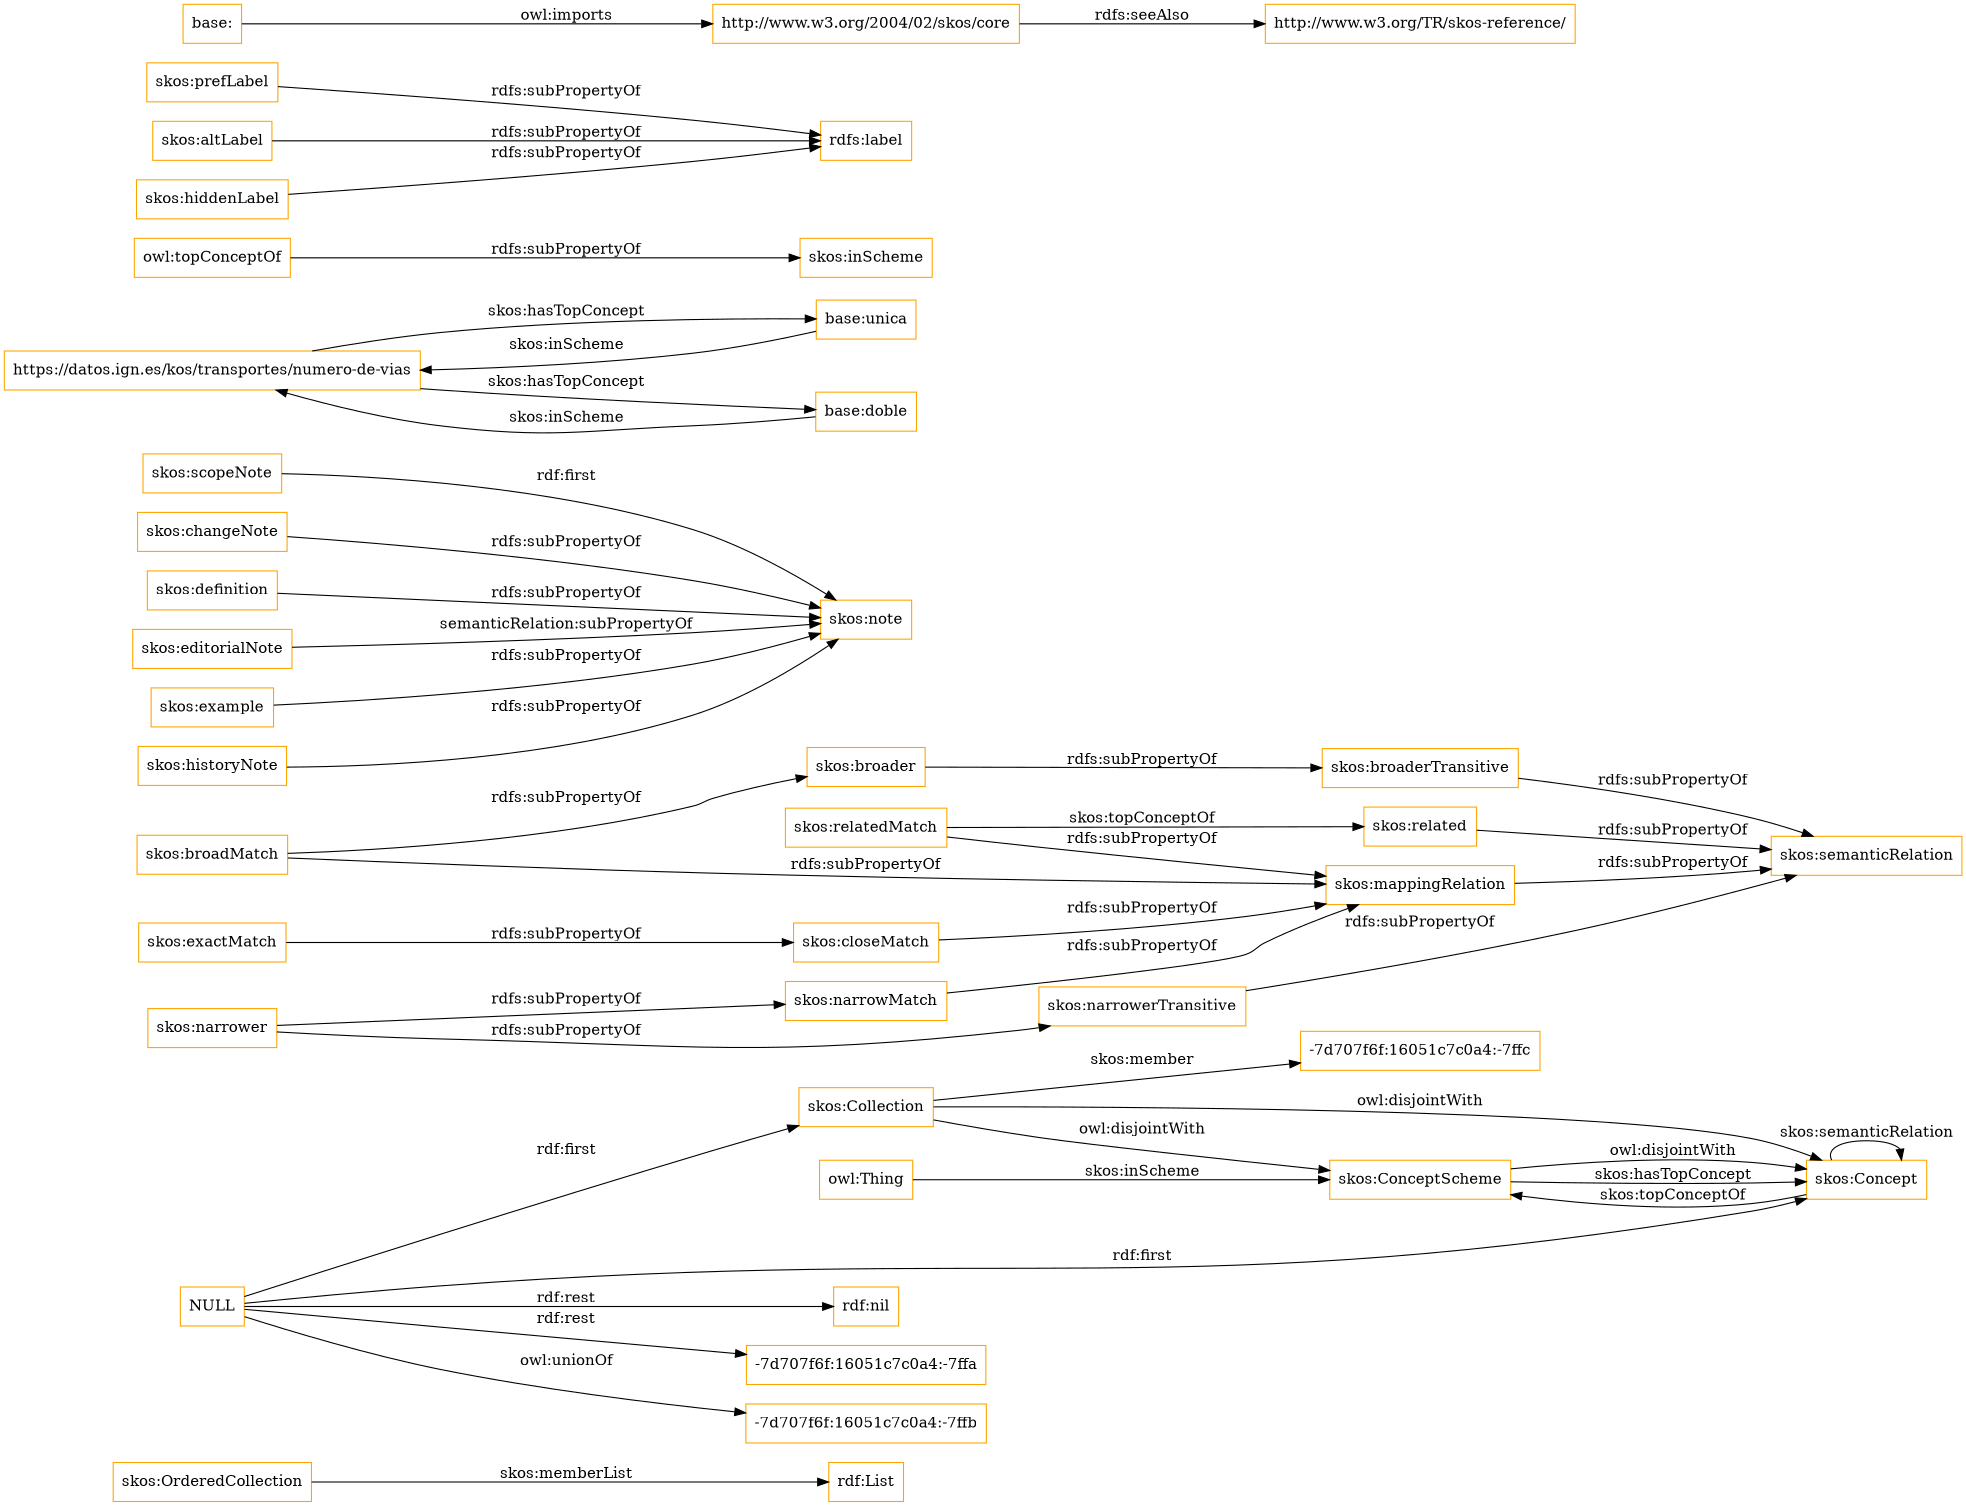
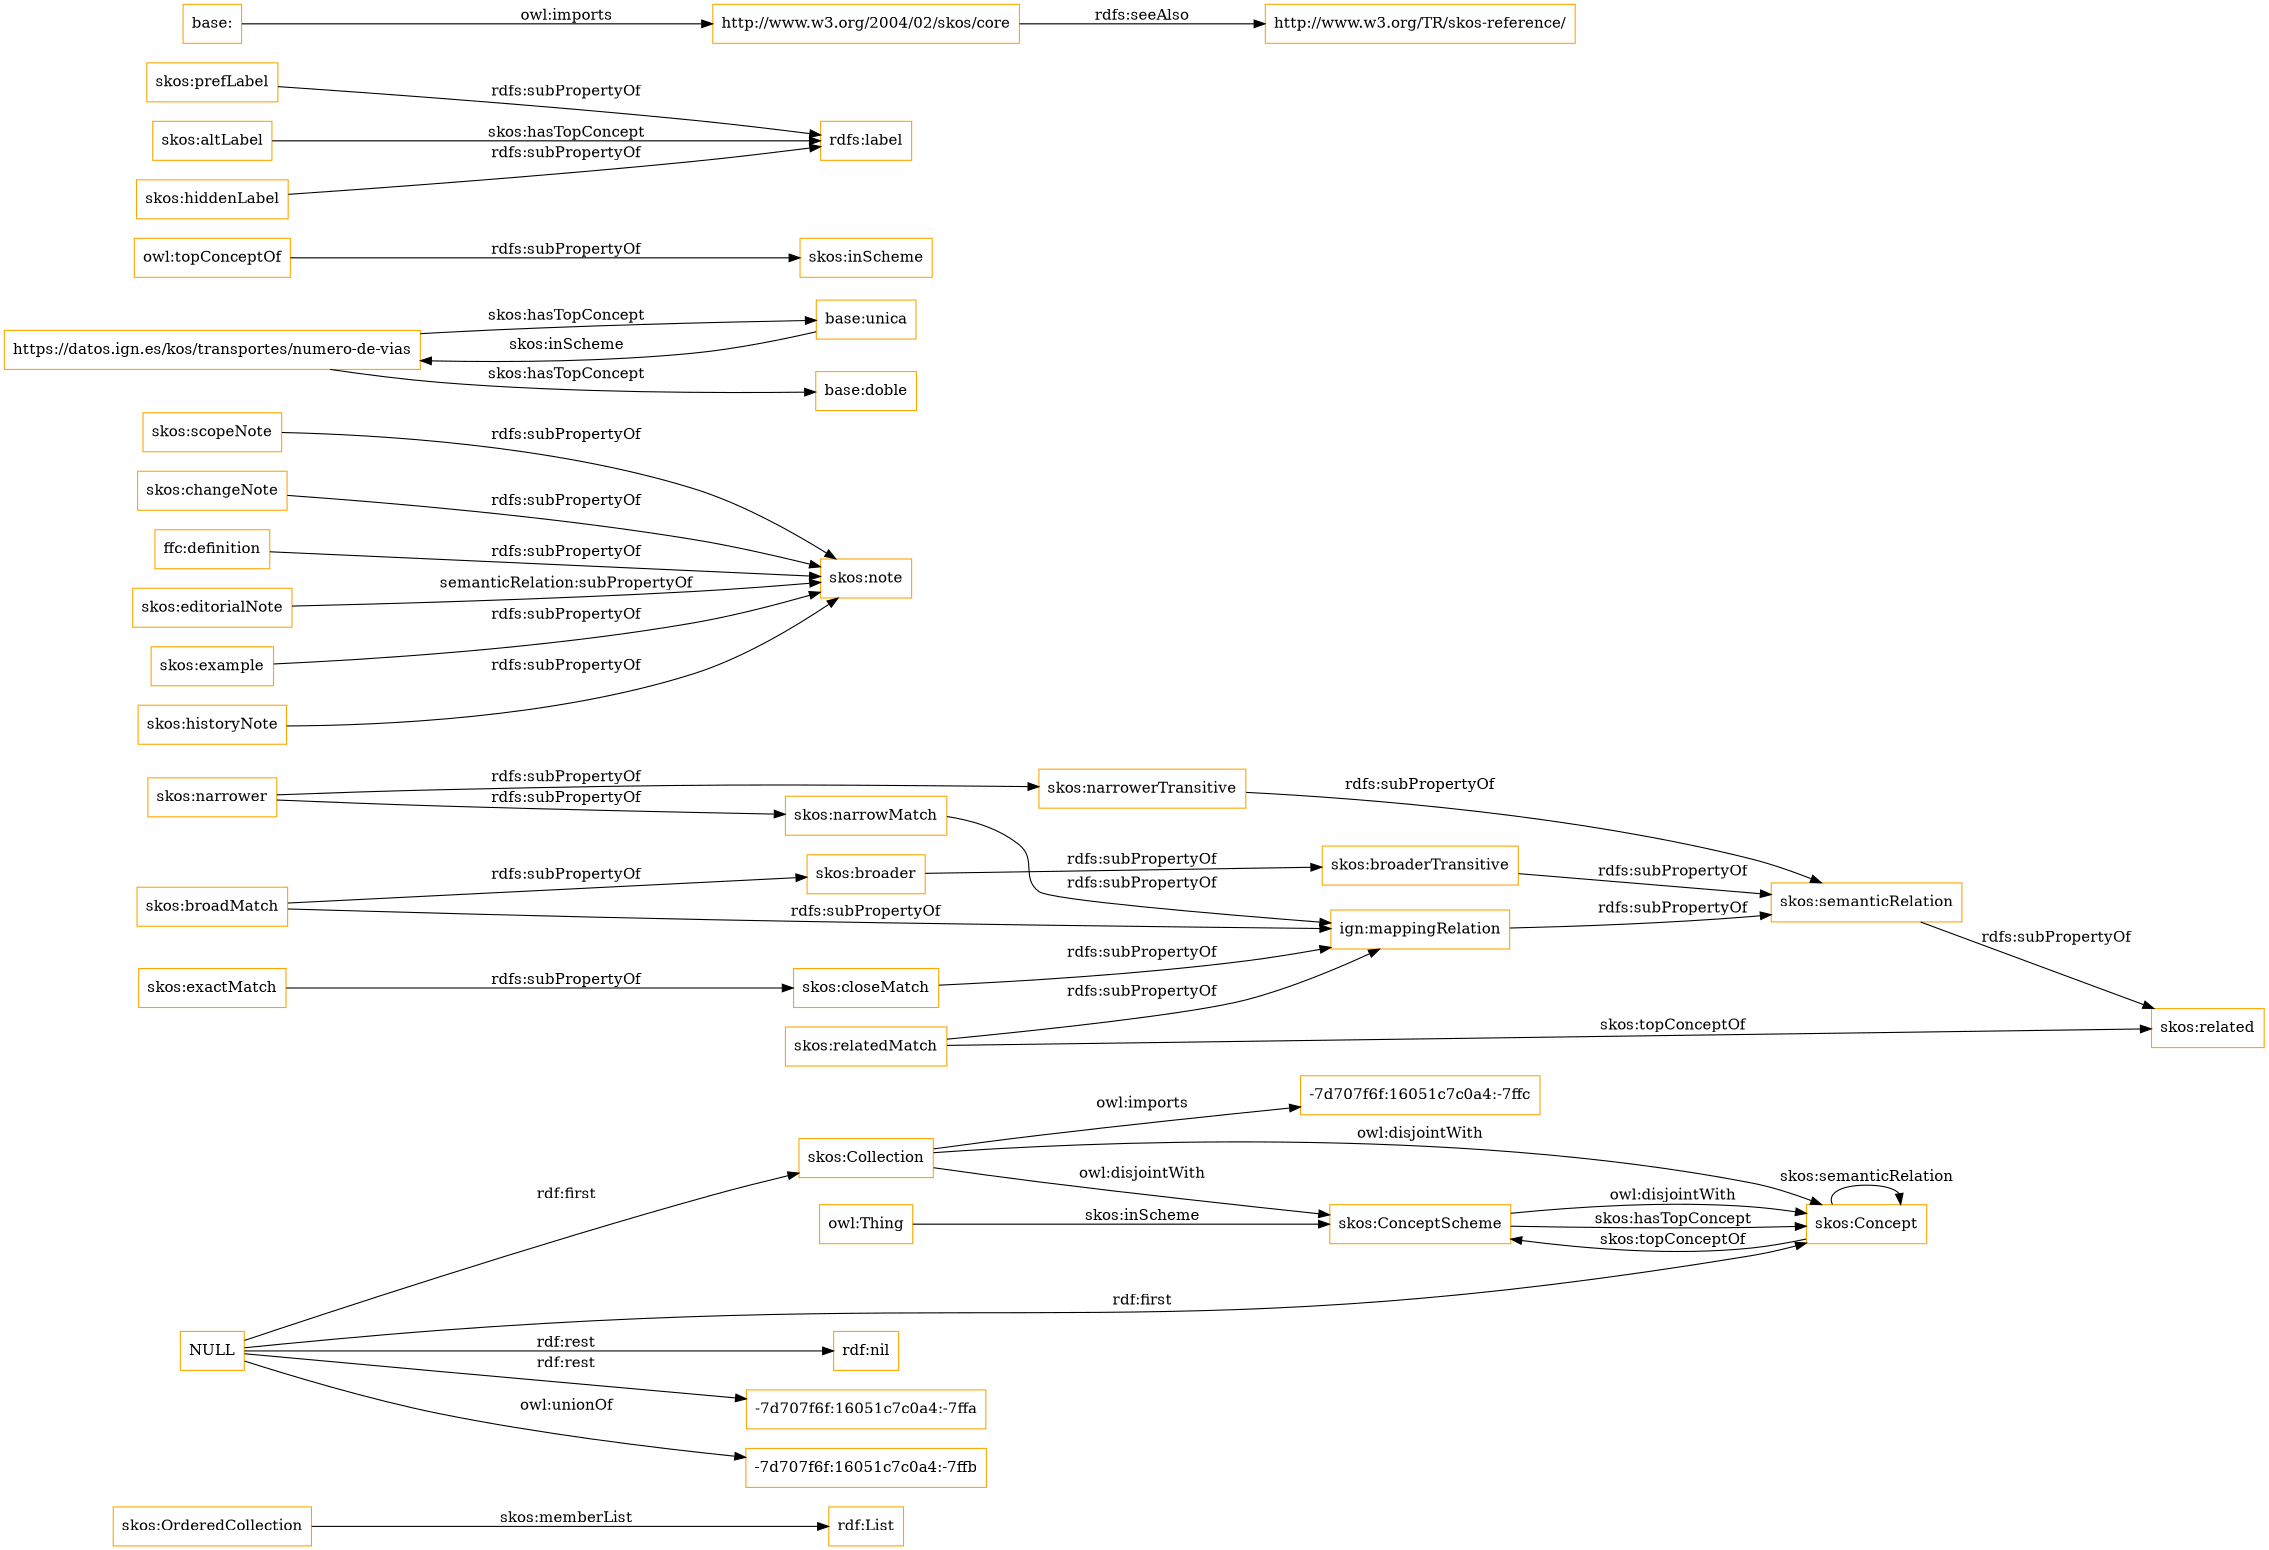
(567, 133) -> (567, 133)
(549, 433) -> none
(567, 476) -> (567, 435)
(212, 590) -> (212, 549)
(1618, 840) -> (2032, 963)
(1420, 885) -> (1420, 929)
(1142, 1060) -> (1142, 1103)
